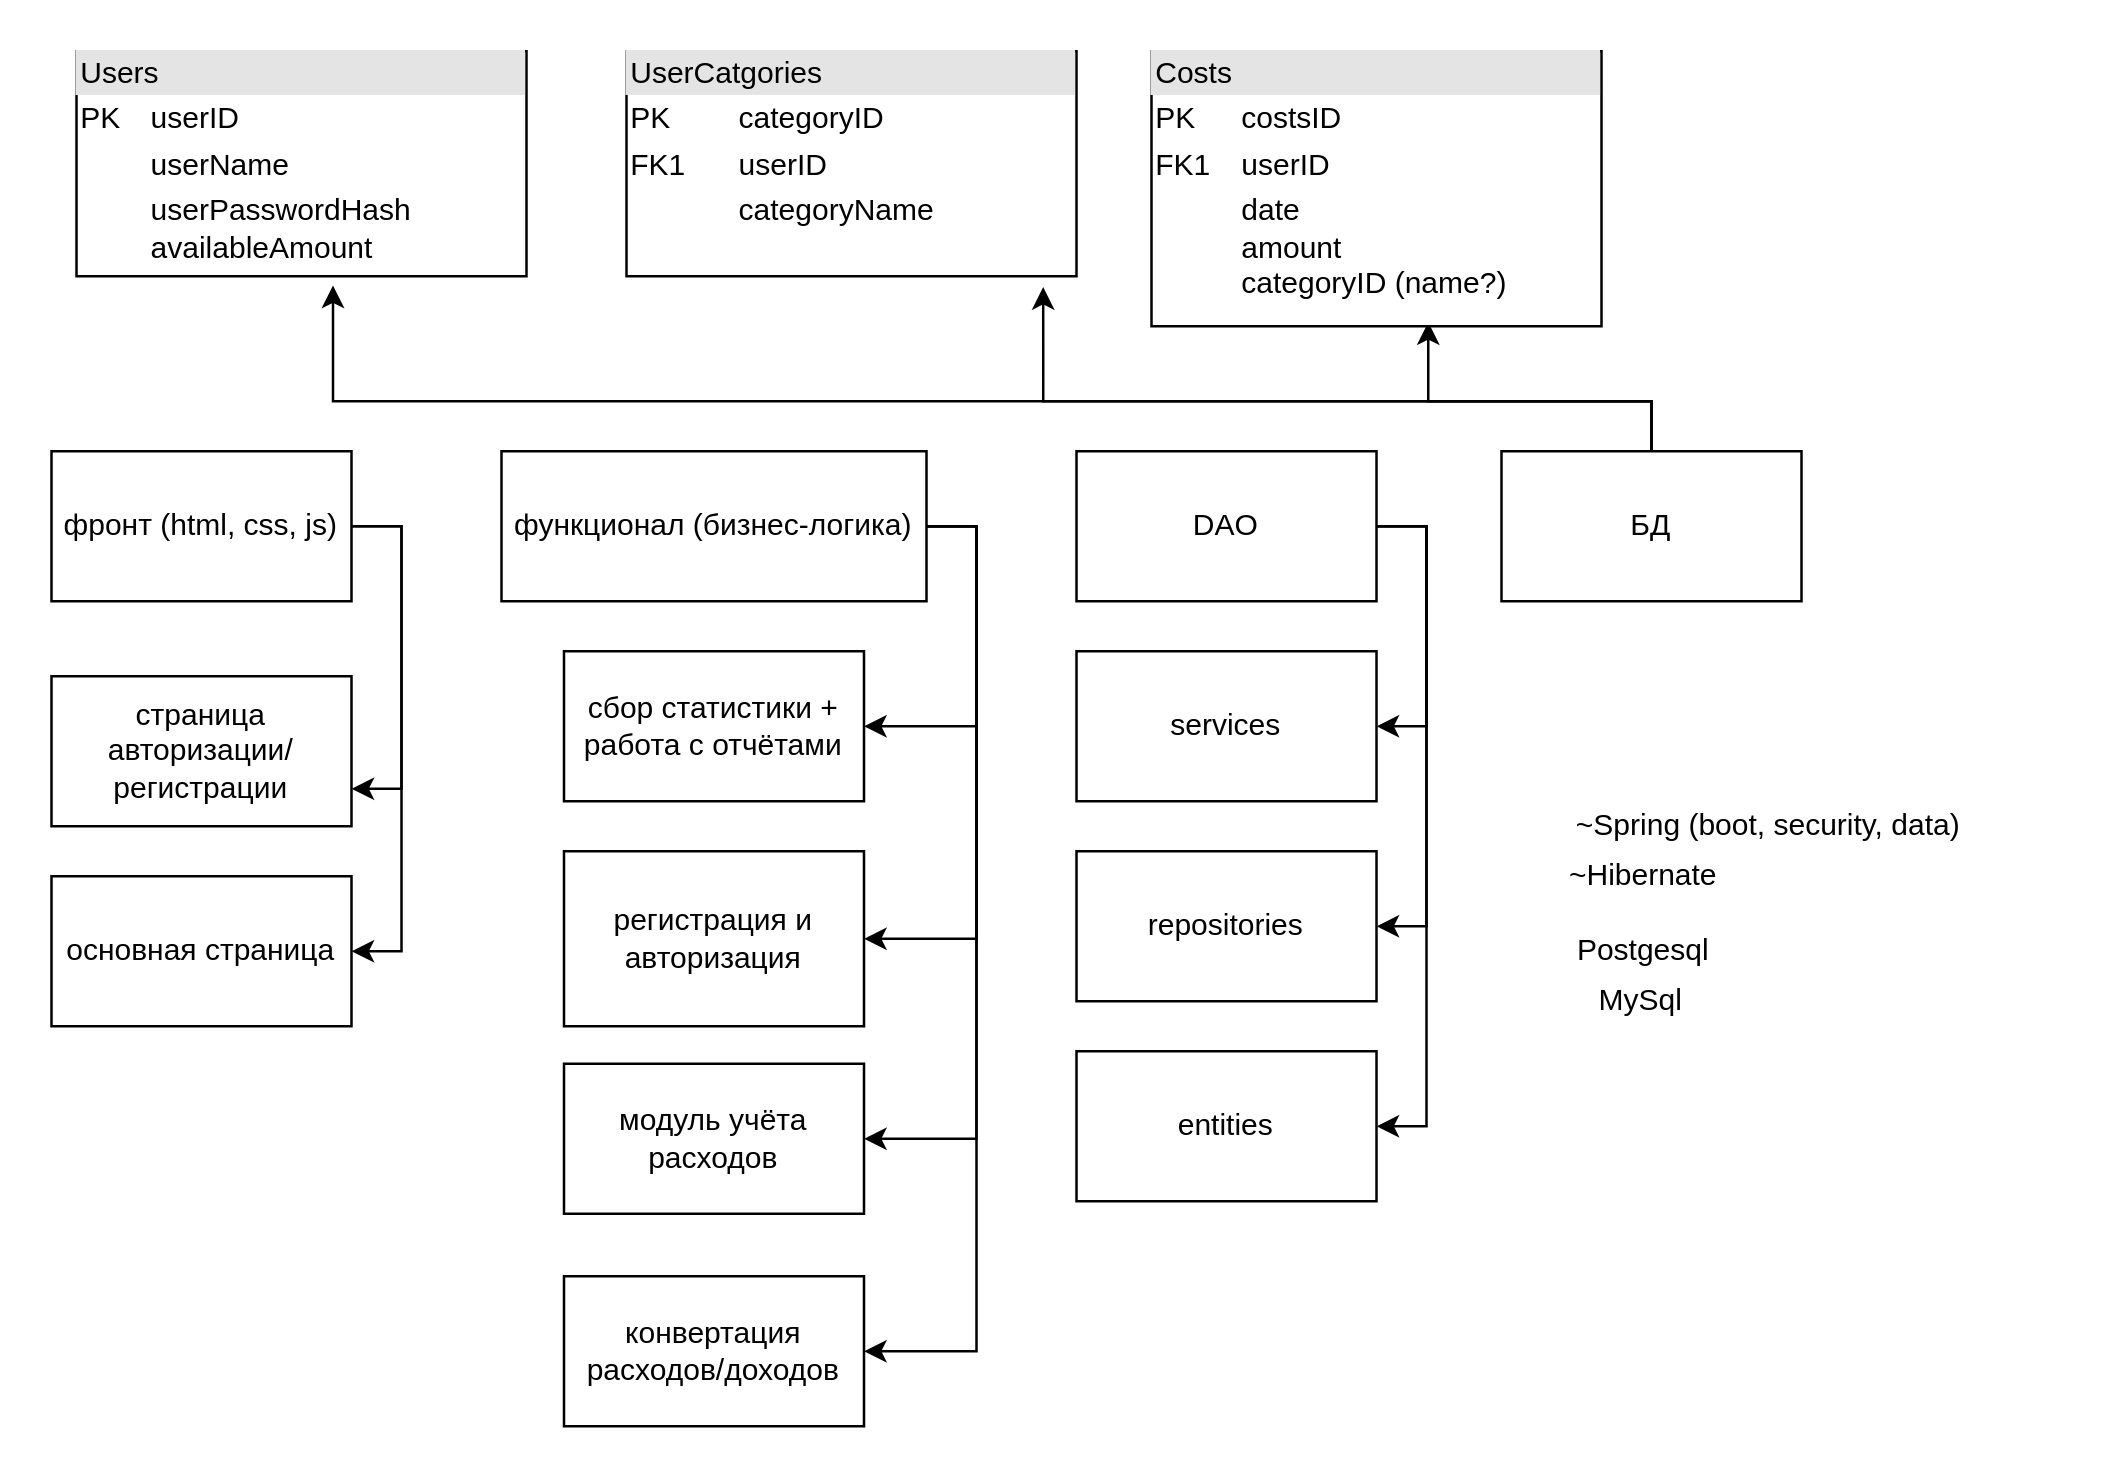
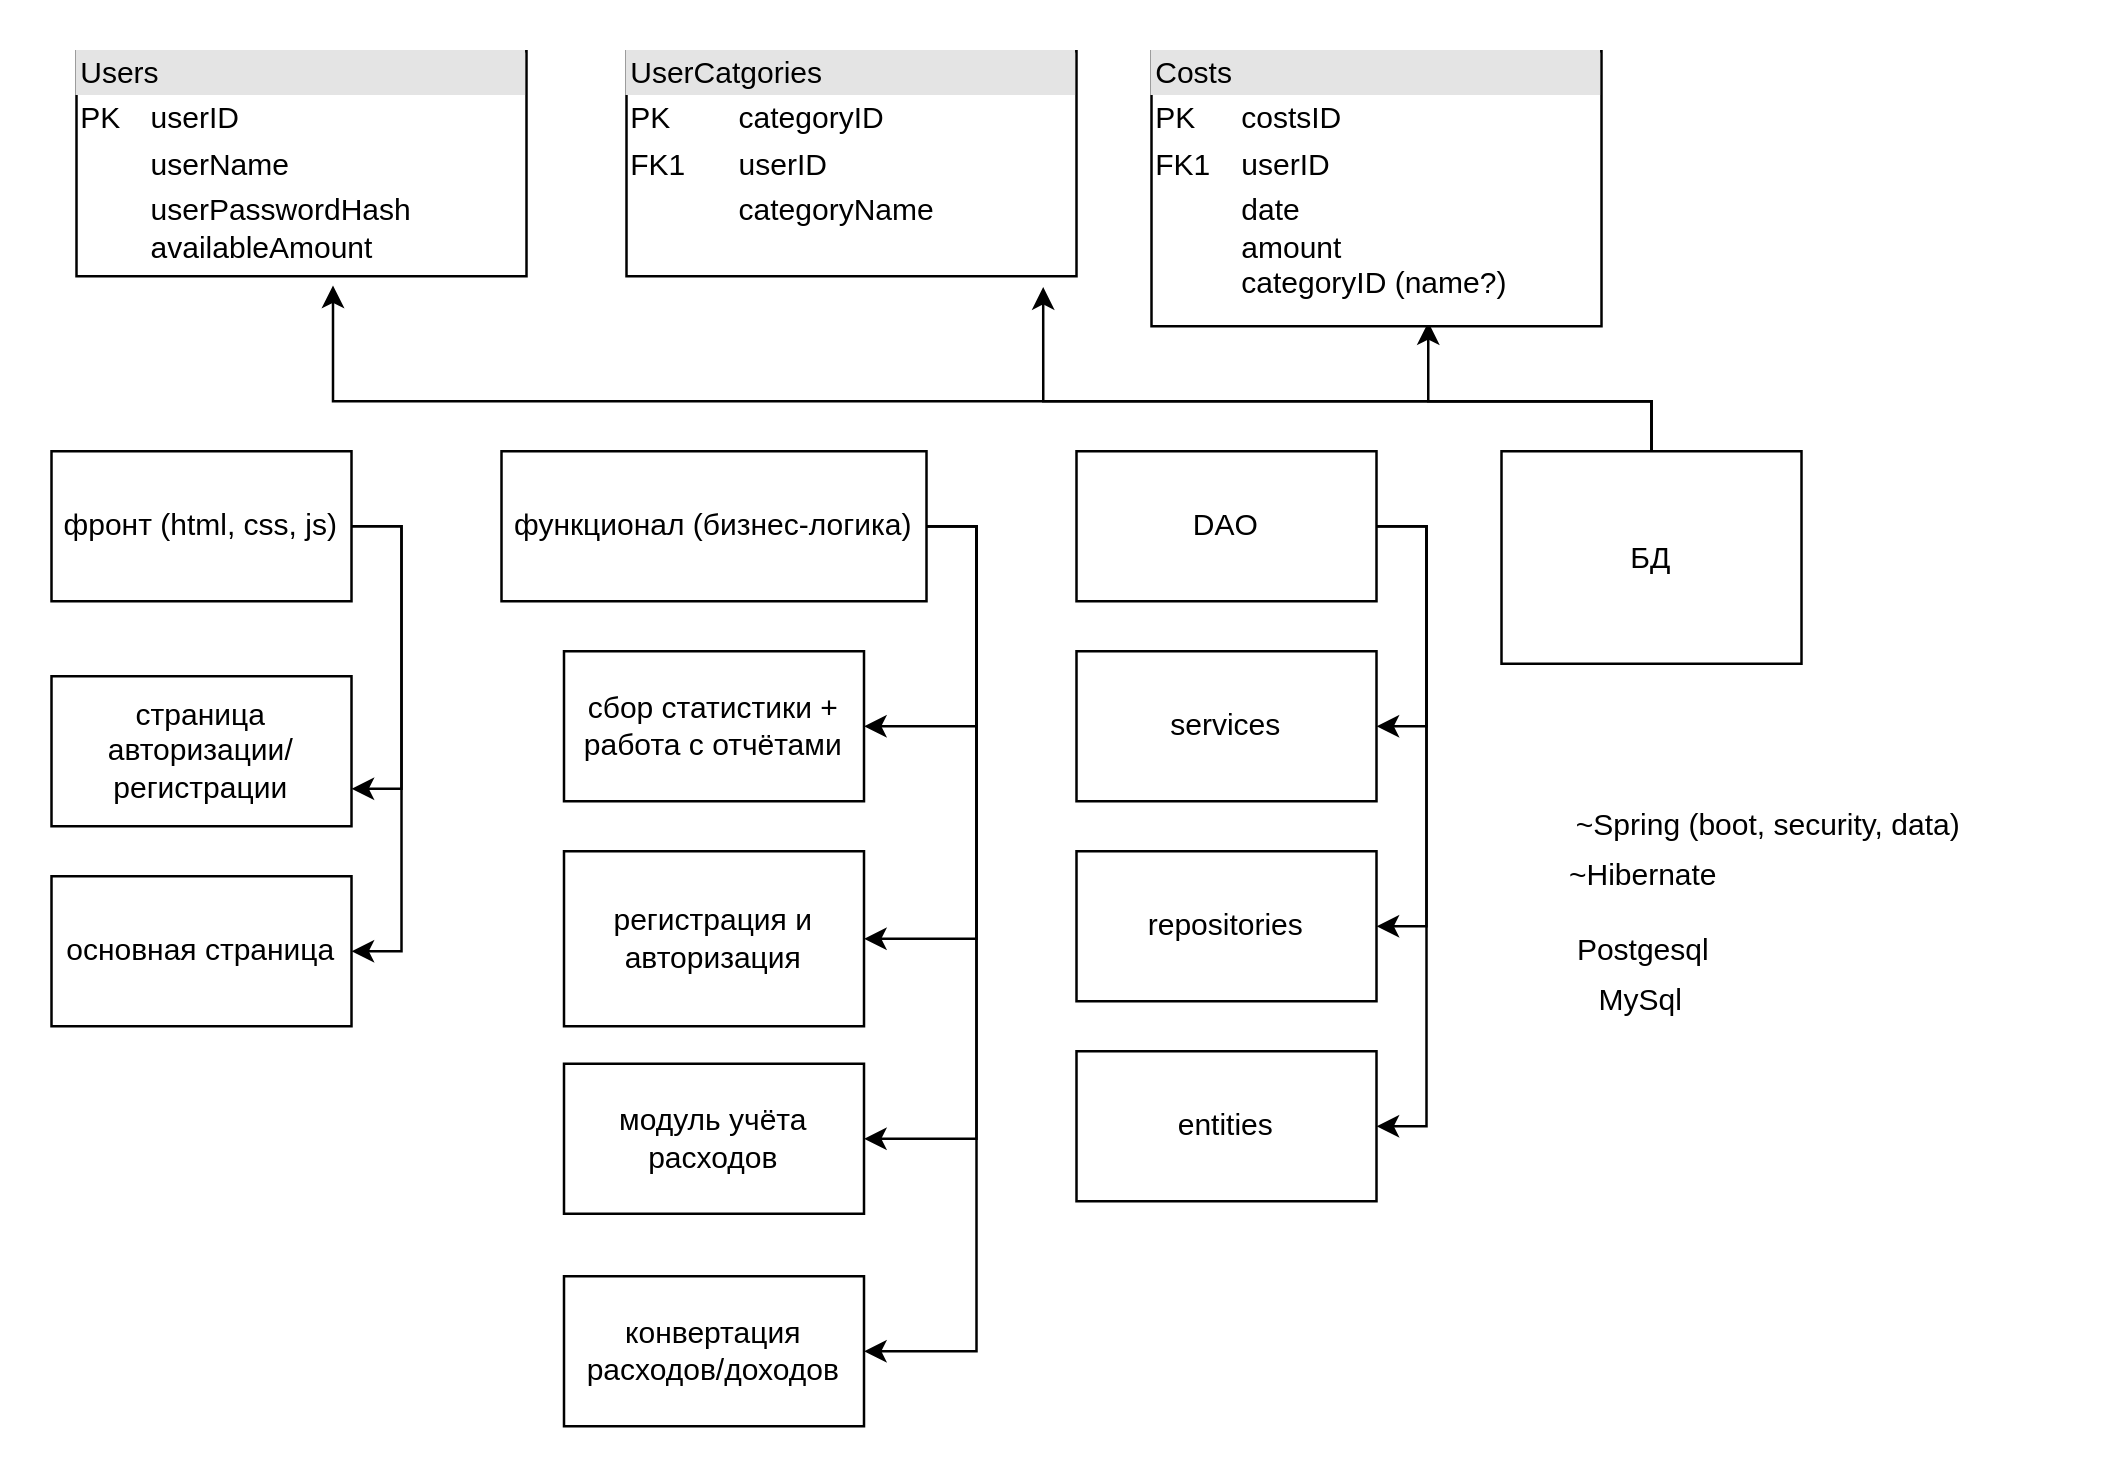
(1651, 526) -> (1651, 558)
